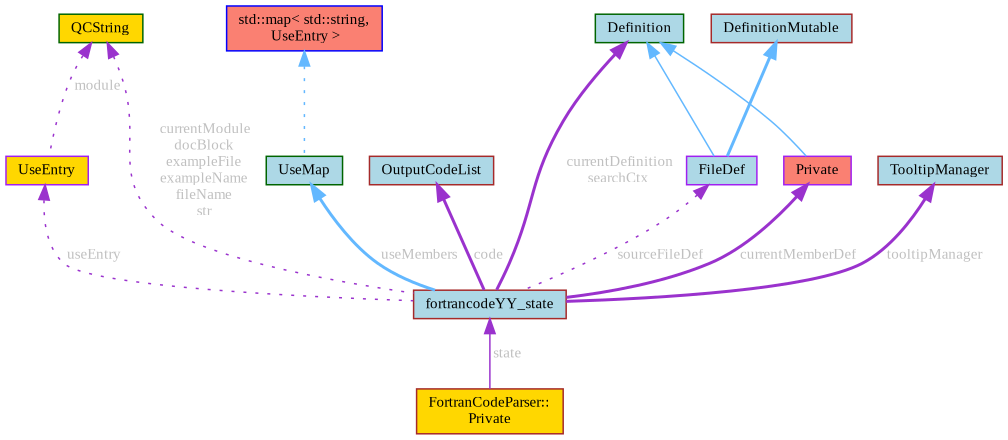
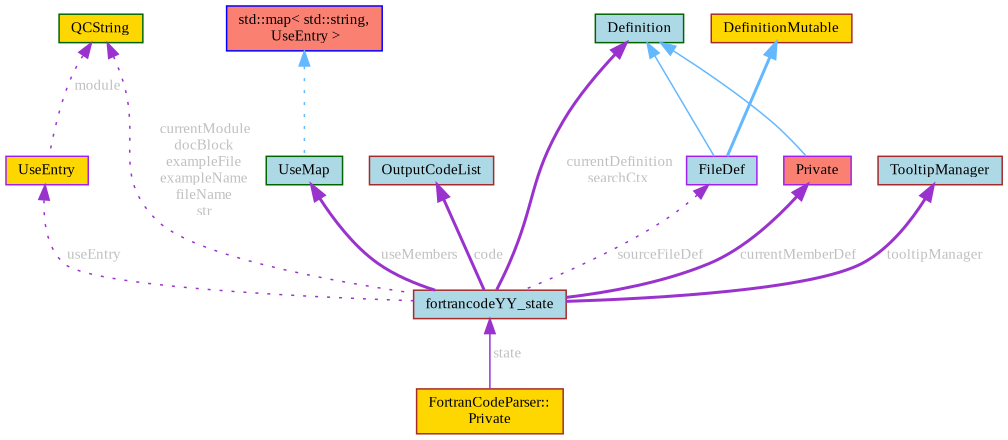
(782, 28) -> (782, 28)
(368, 256) -> (368, 256)
